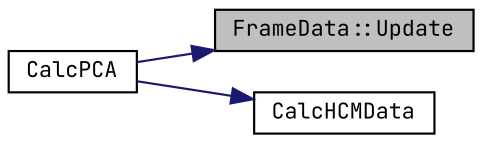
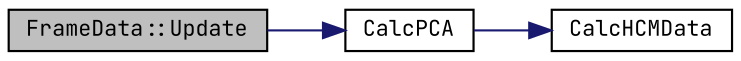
(164, 58) -> (295, 30)
